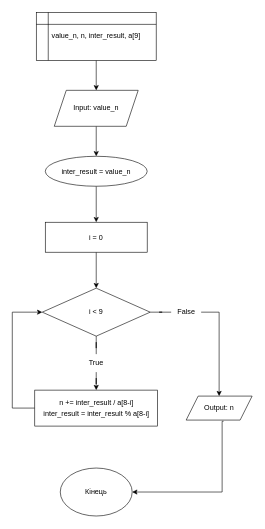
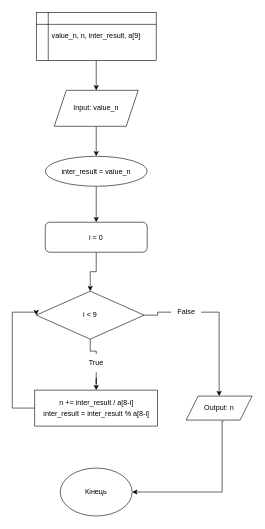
(96, 237) -> (96, 237)
(96, 312) -> (90, 315)
